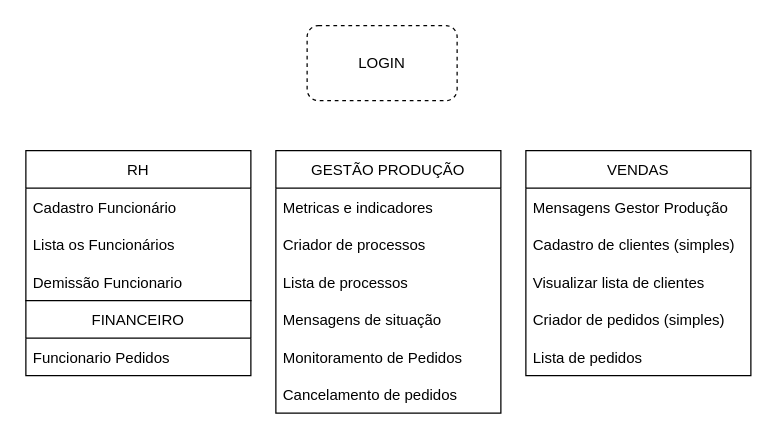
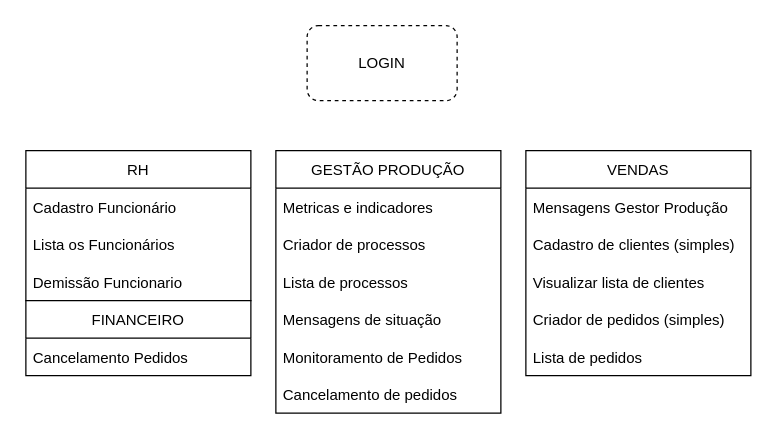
(105, 358) -> (111, 358)
